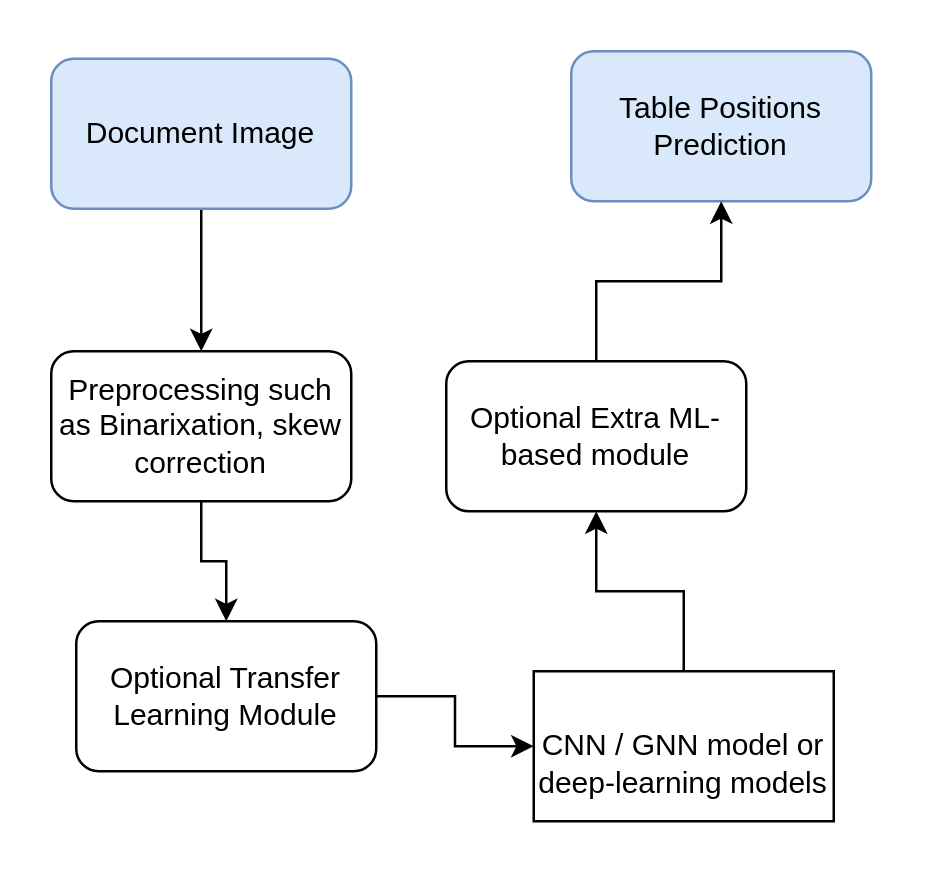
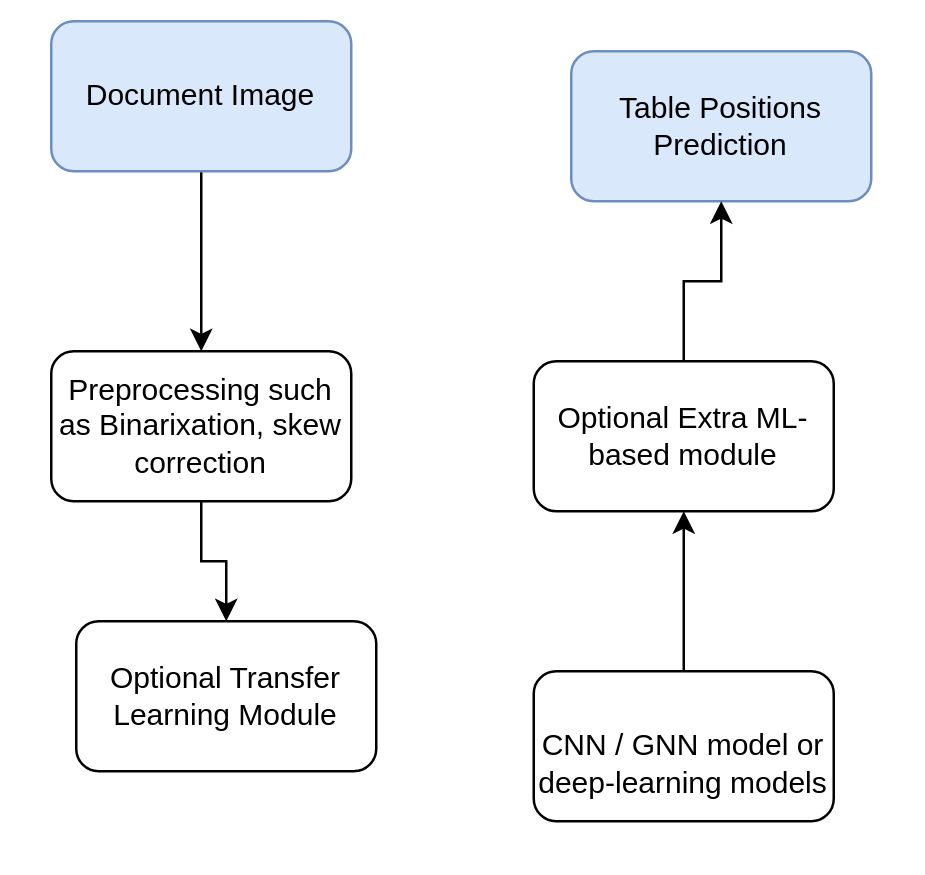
(201, 134) -> (201, 96)
(596, 436) -> (684, 436)
(455, 713) -> none
(684, 746) -> (684, 746)
